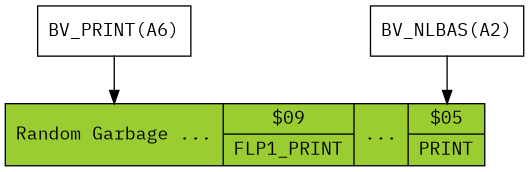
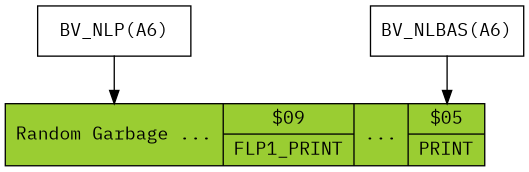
(114, 31) -> (114, 31)
(447, 31) -> (447, 31)
